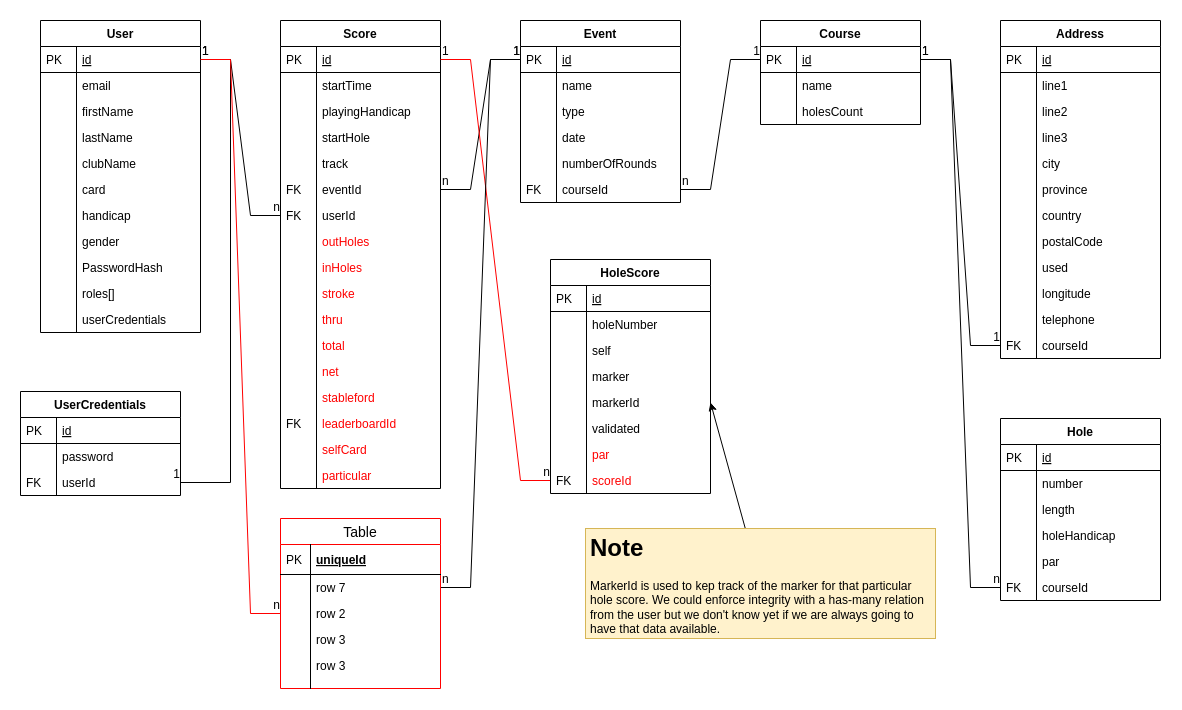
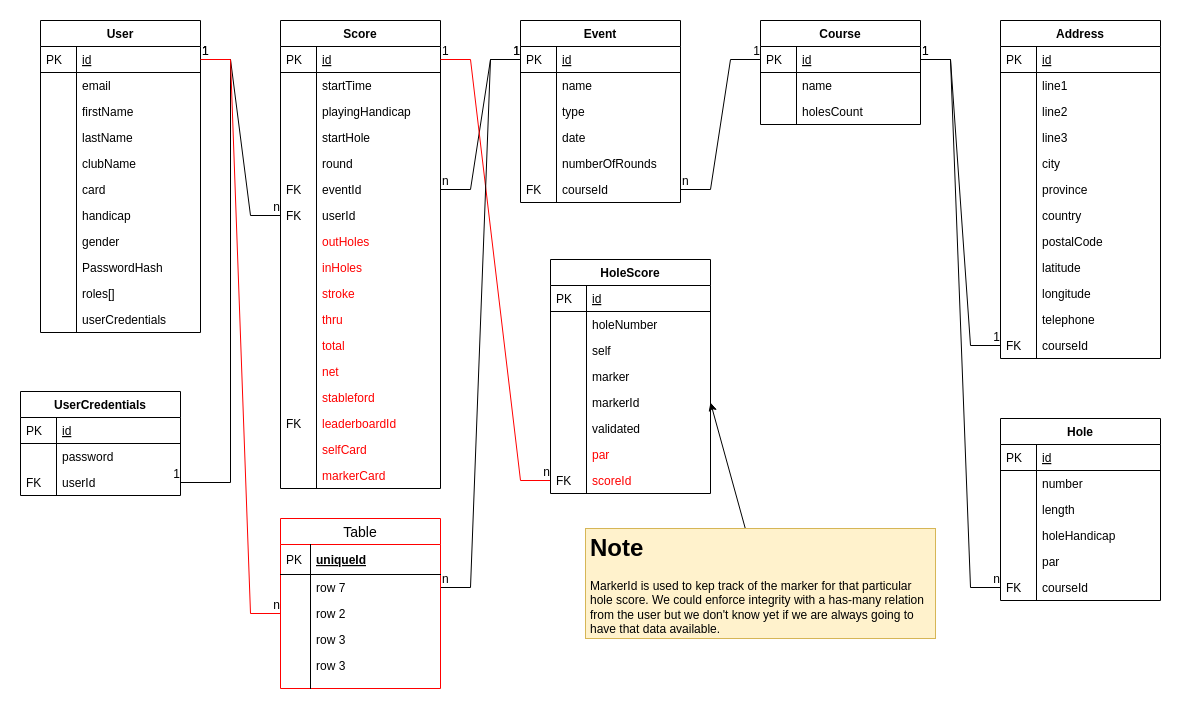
(339, 164) -> (339, 164)
(1055, 268) -> (1066, 268)
(352, 476) -> (356, 476)
